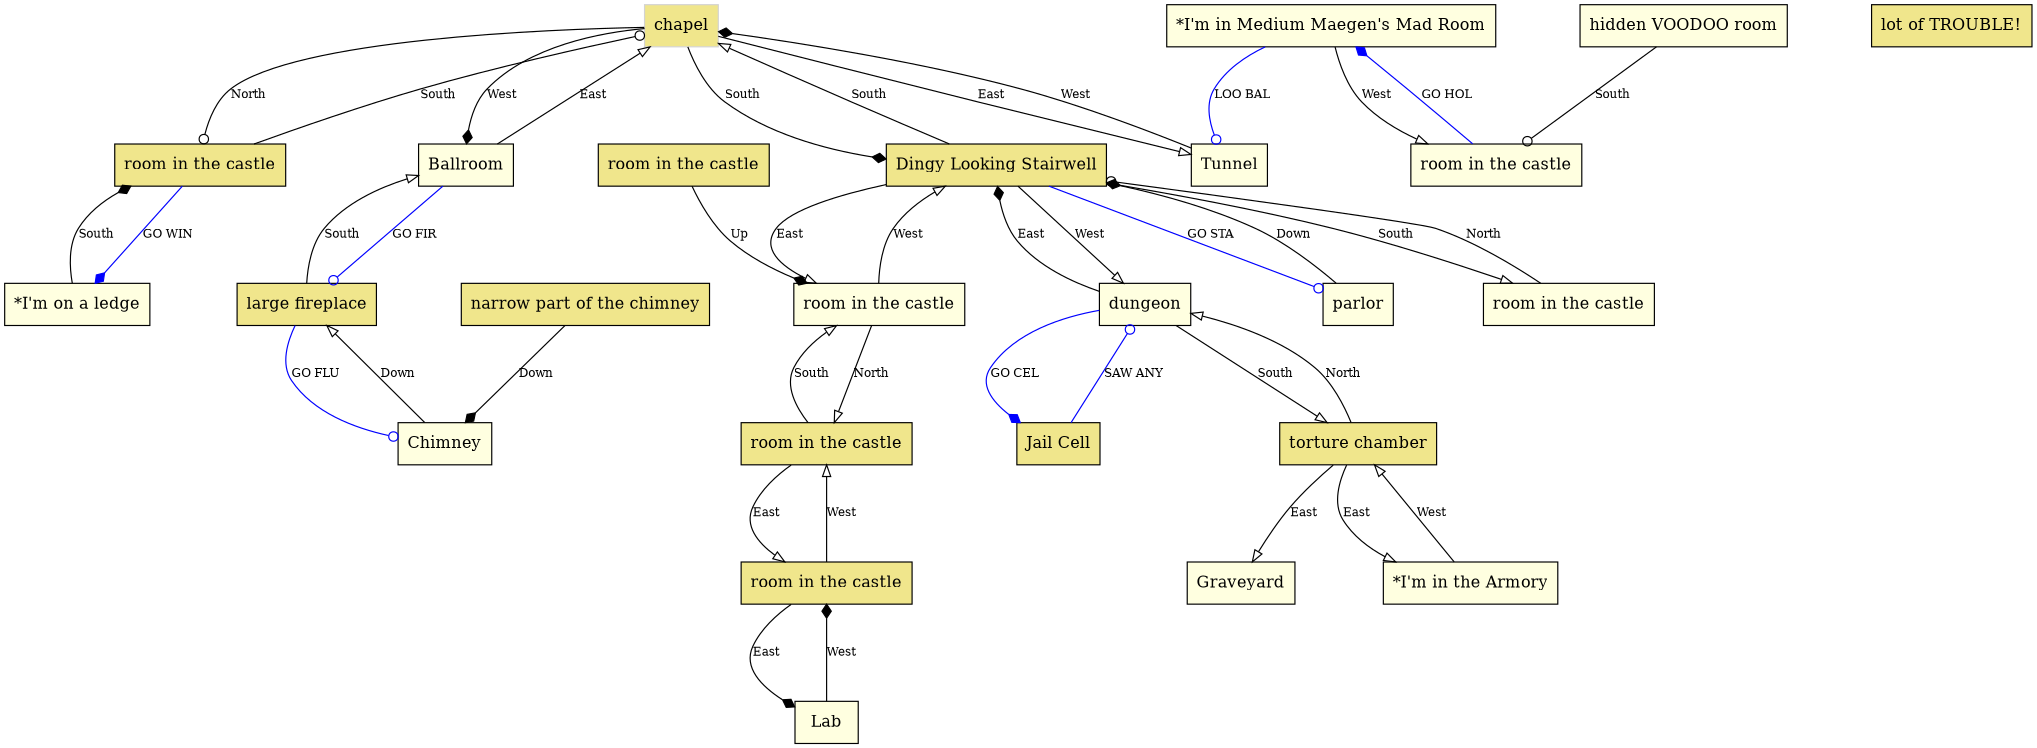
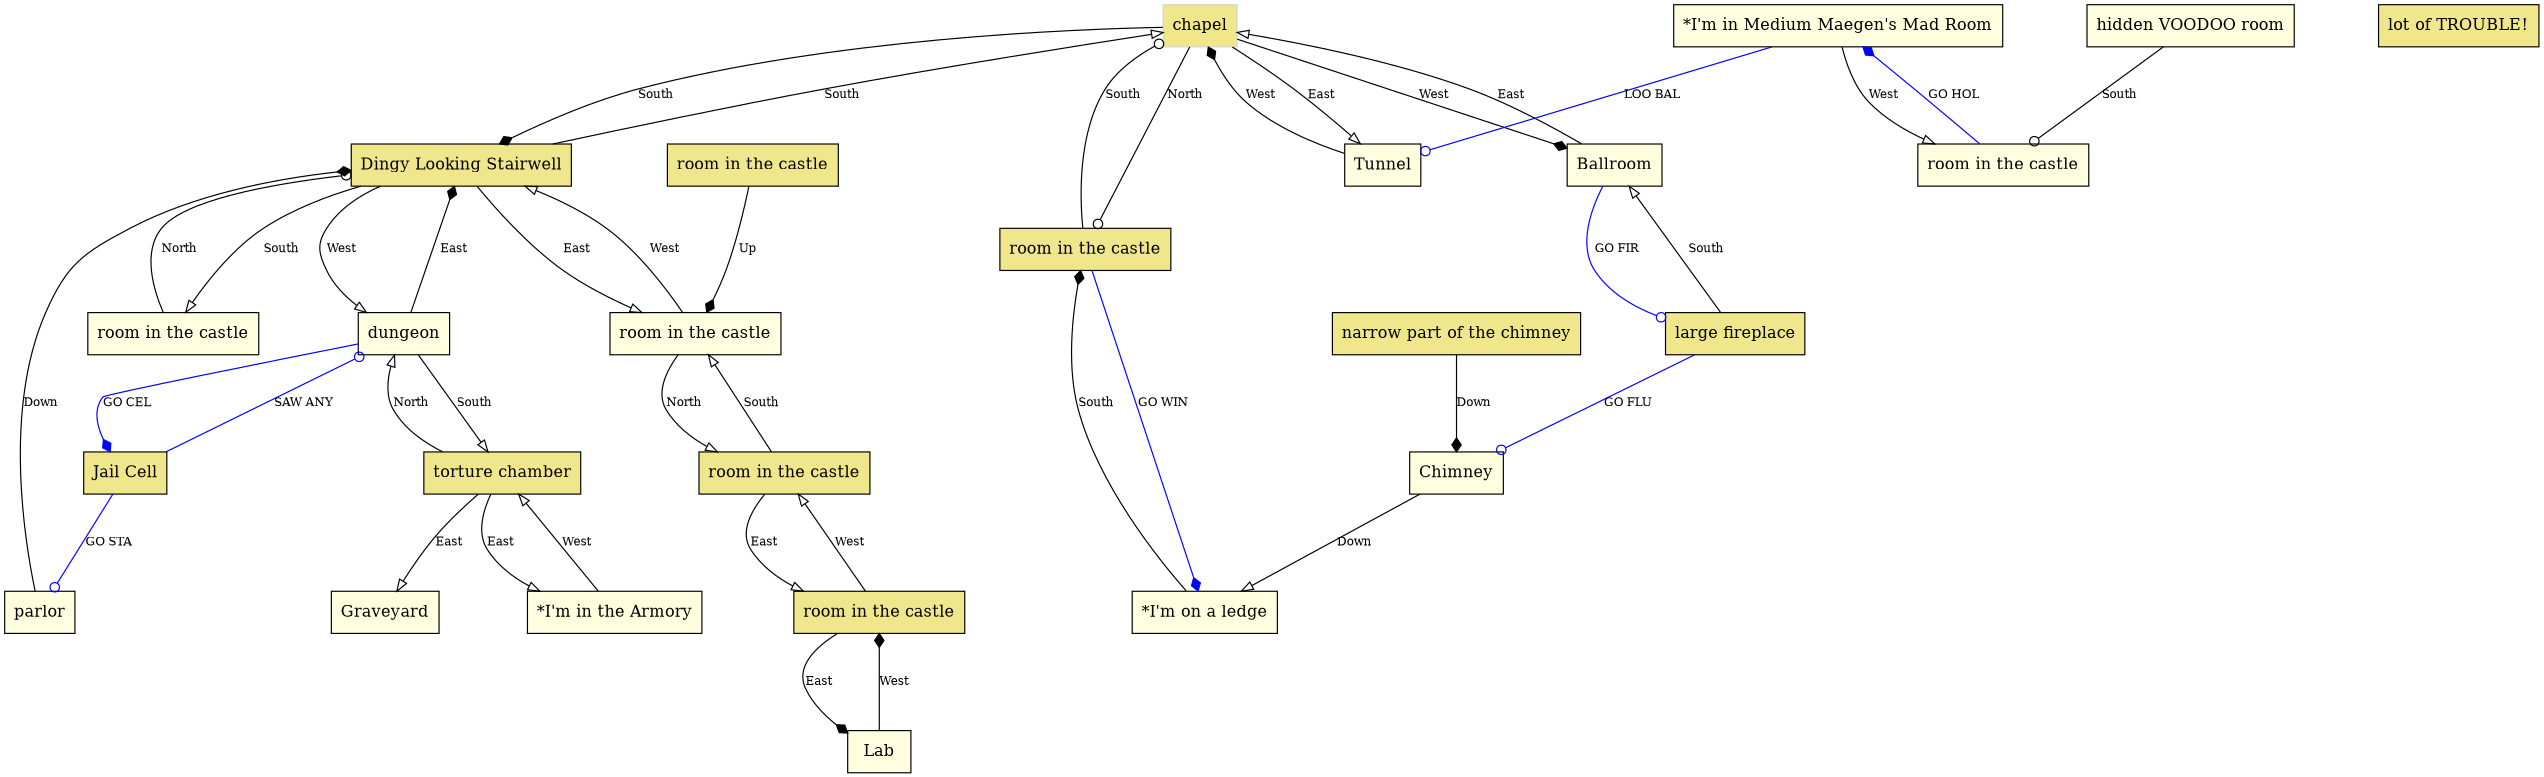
(1181, 236) -> (85, 539)
(380, 378) -> (1336, 540)
